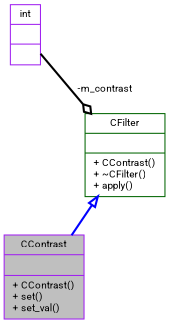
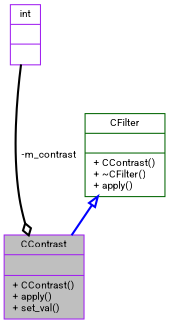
(62, 79) -> (16, 144)
(28, 297) -> (33, 297)
